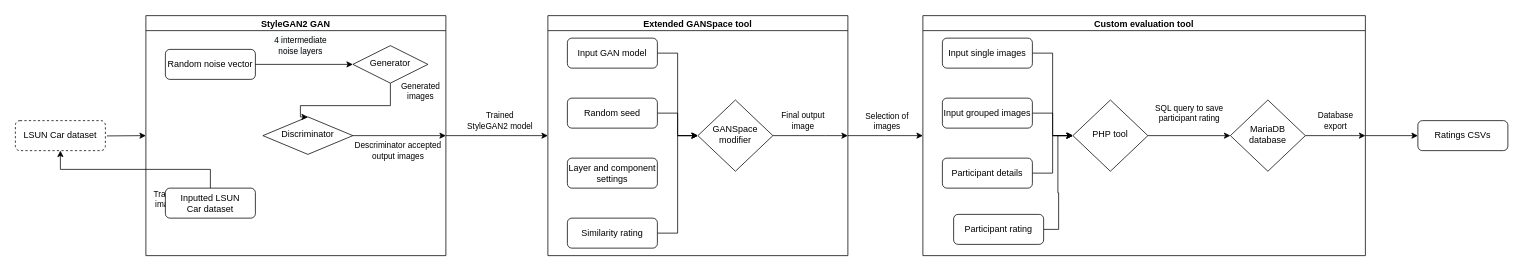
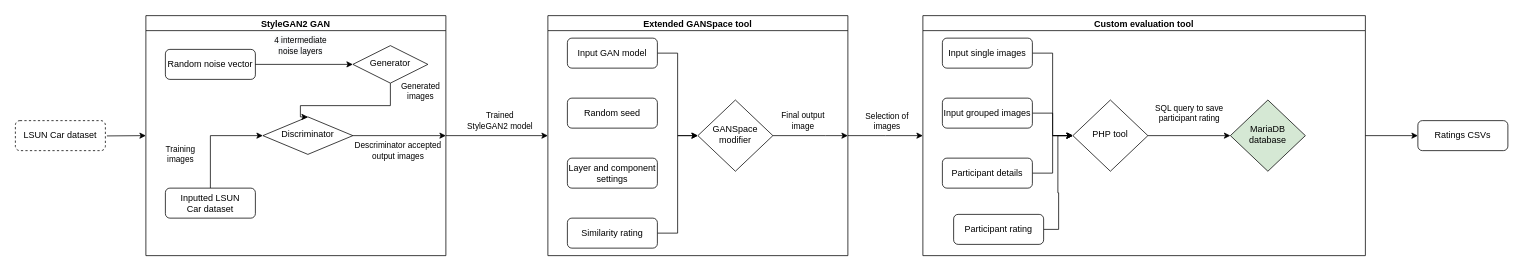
(665, 113) -> none
(1268, 135) -> (1268, 135)
(1333, 135) -> none
(130, 169) -> (216, 135)
